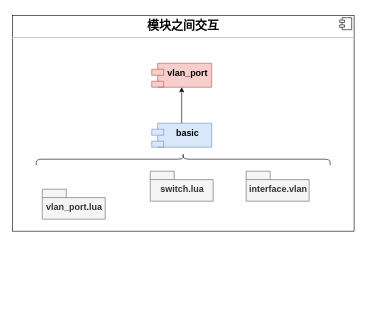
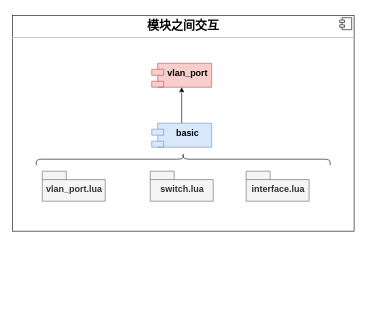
(278, 189) -> (278, 189)
(74, 204) -> (74, 186)
